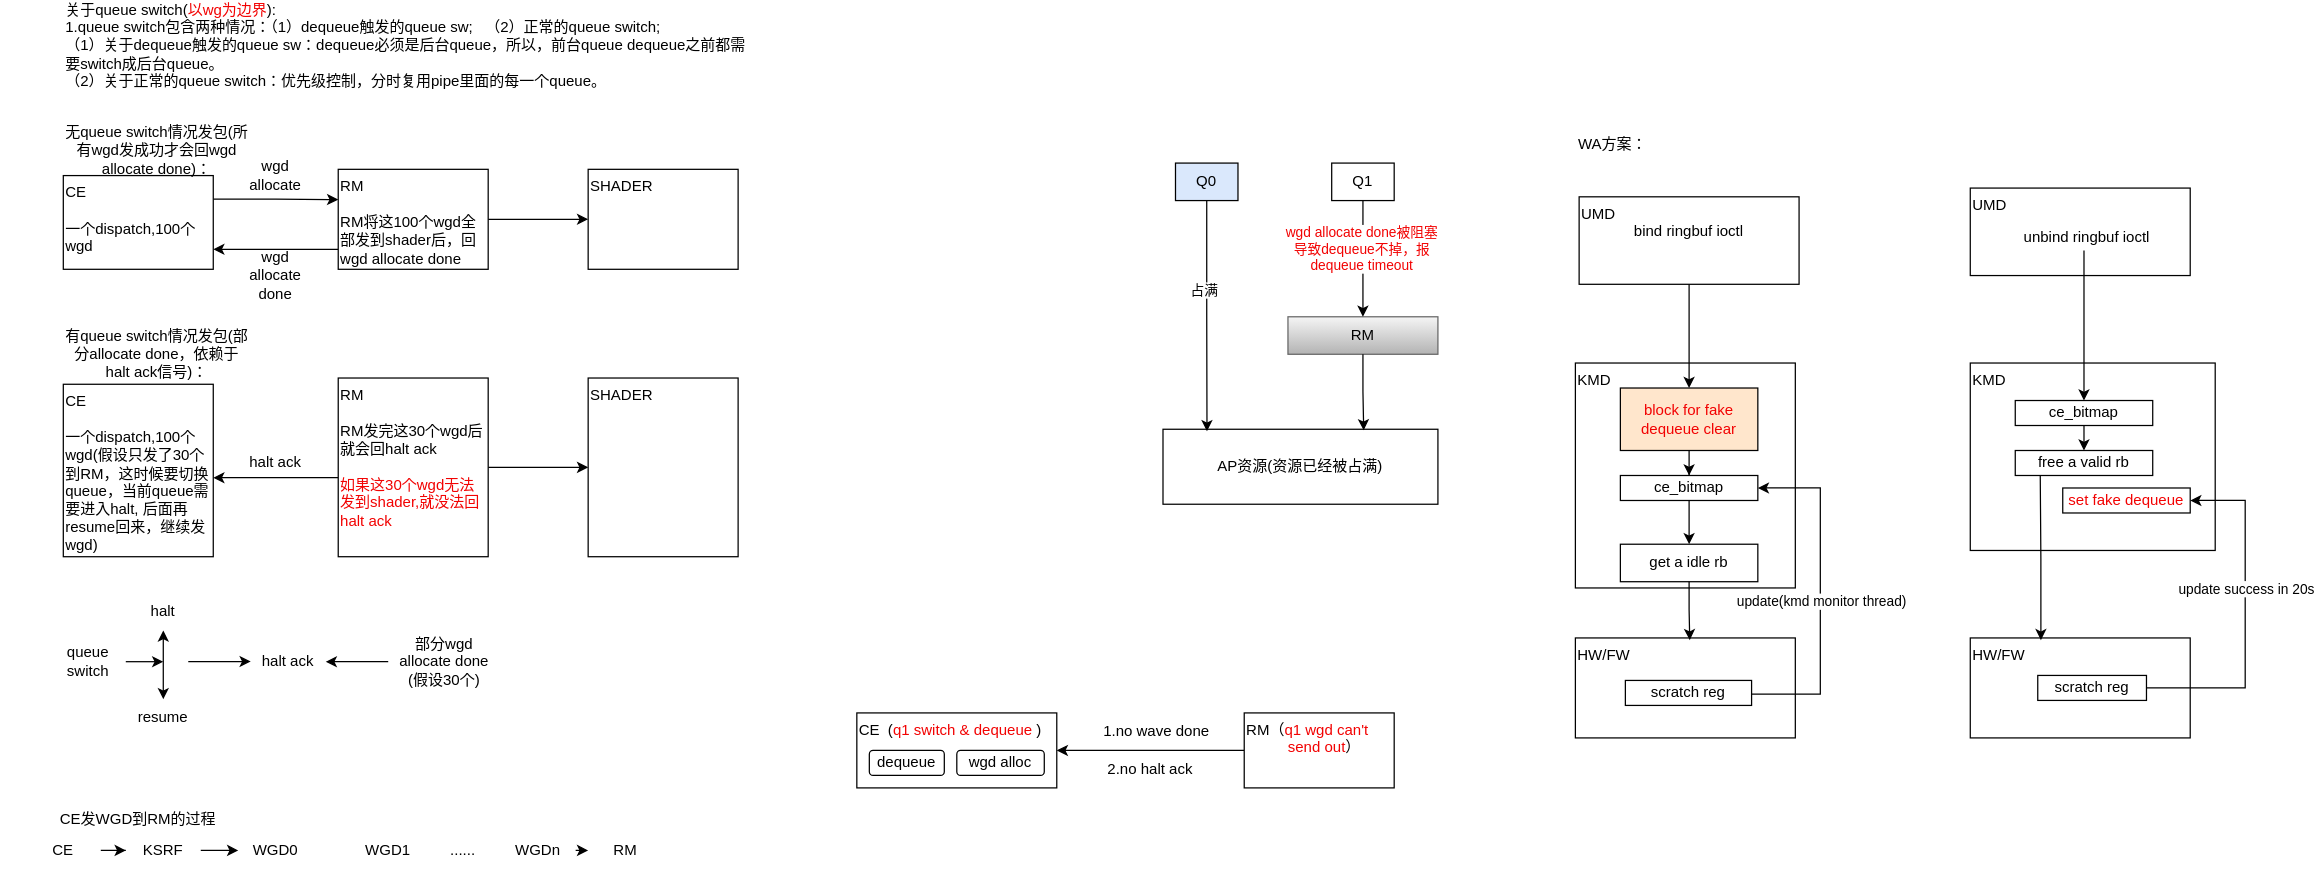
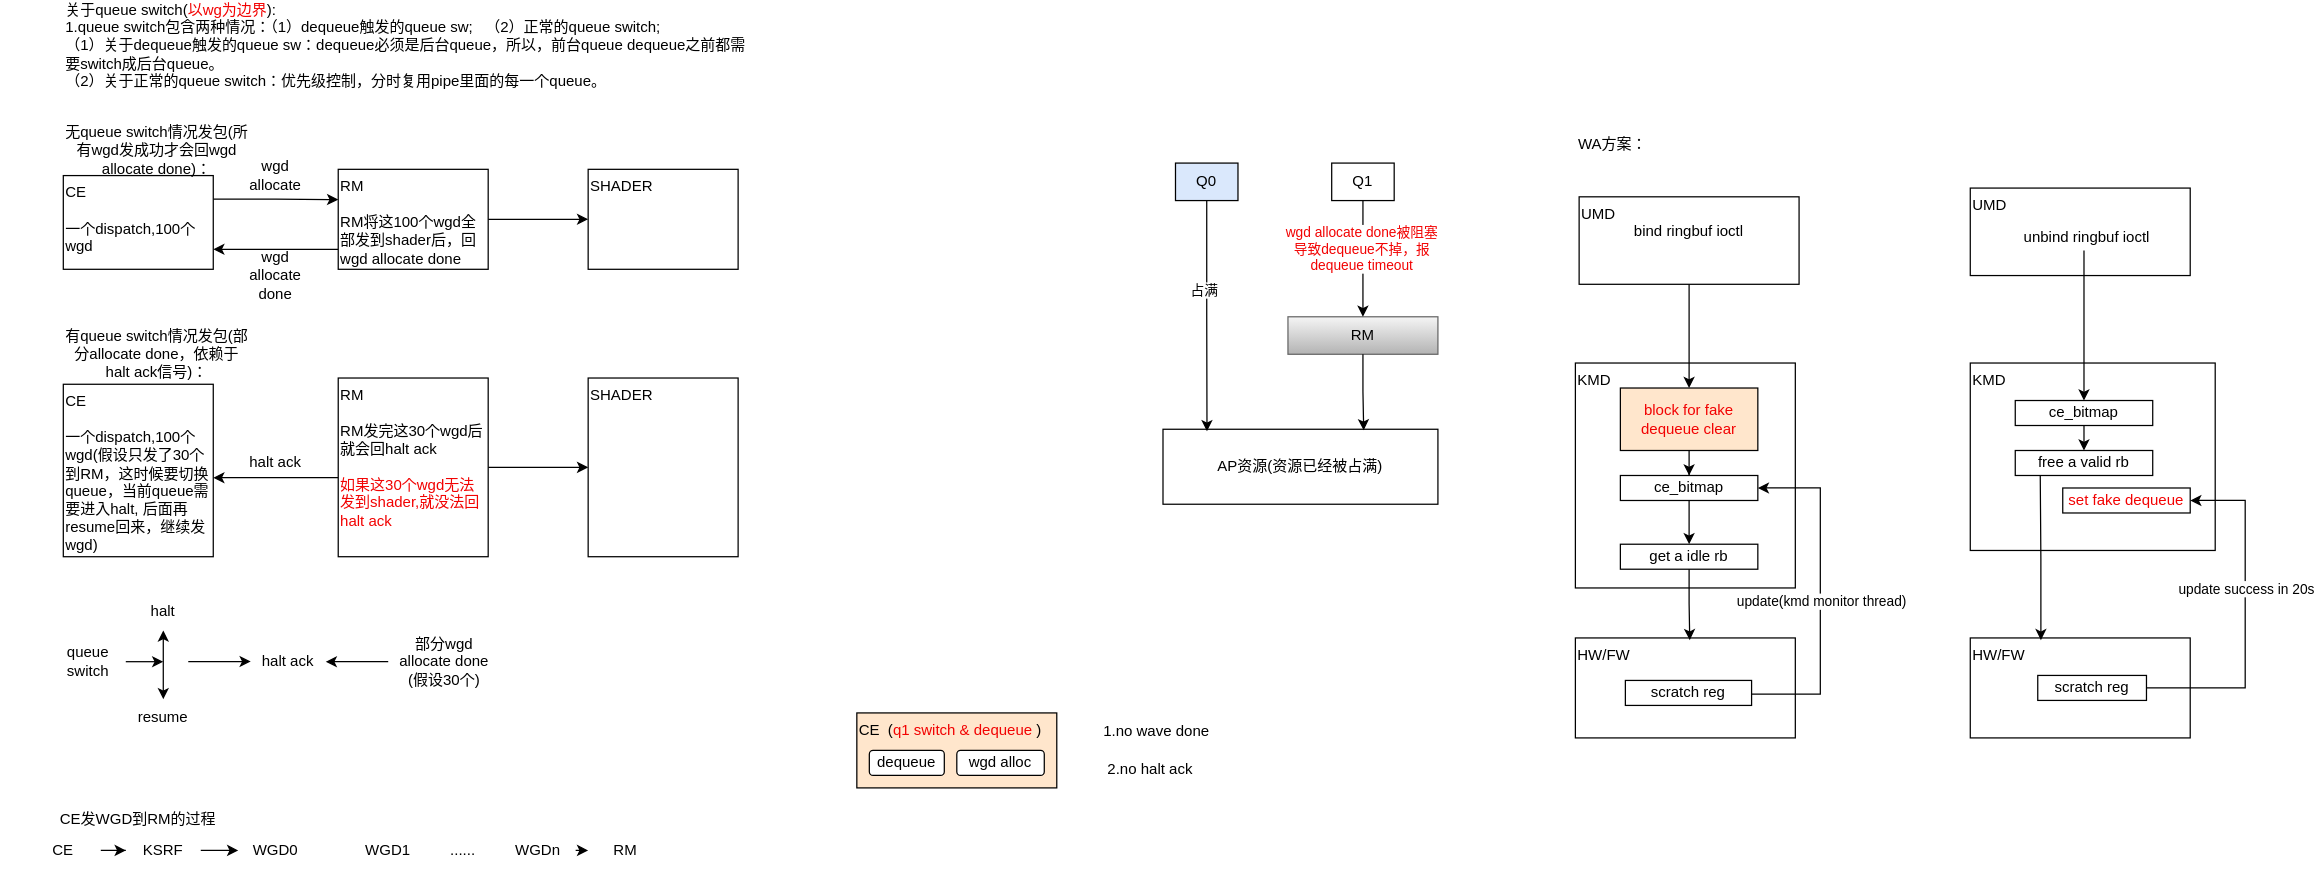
(1689, 563) -> (1689, 557)
(958, 740) -> (958, 740)
(1155, 751) -> none
(1319, 751) -> none
